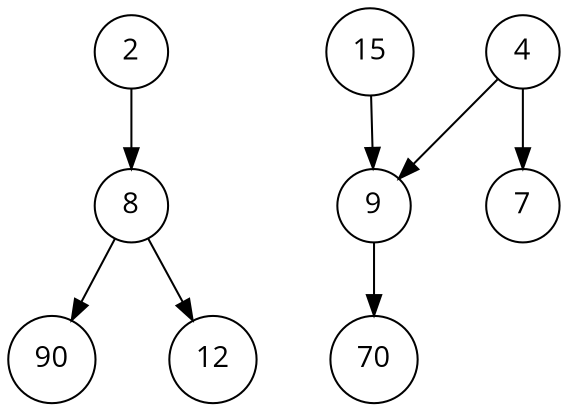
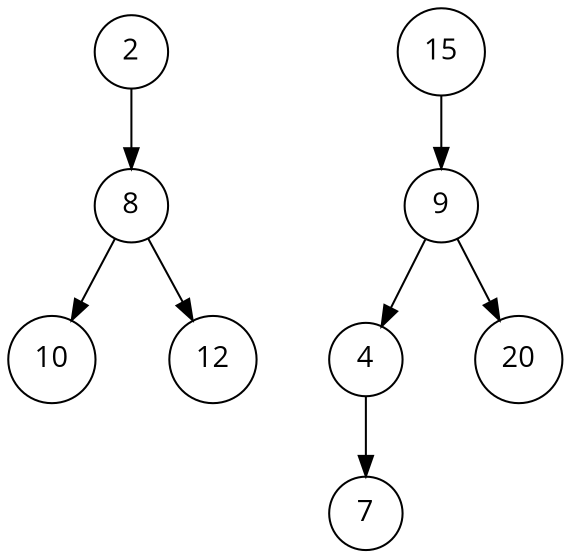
(456, 122) -> (408, 274)
(52, 360) -> (52, 360)
(374, 360) -> (519, 360)
